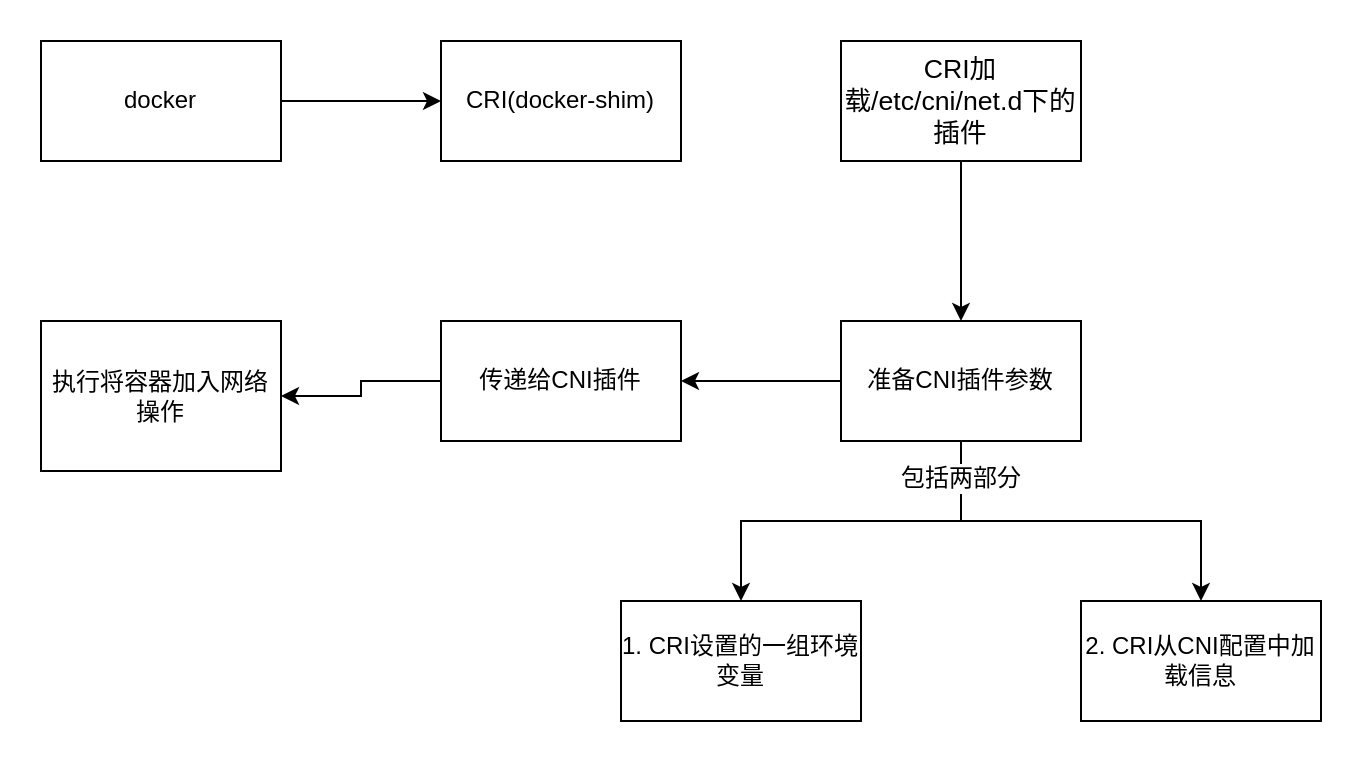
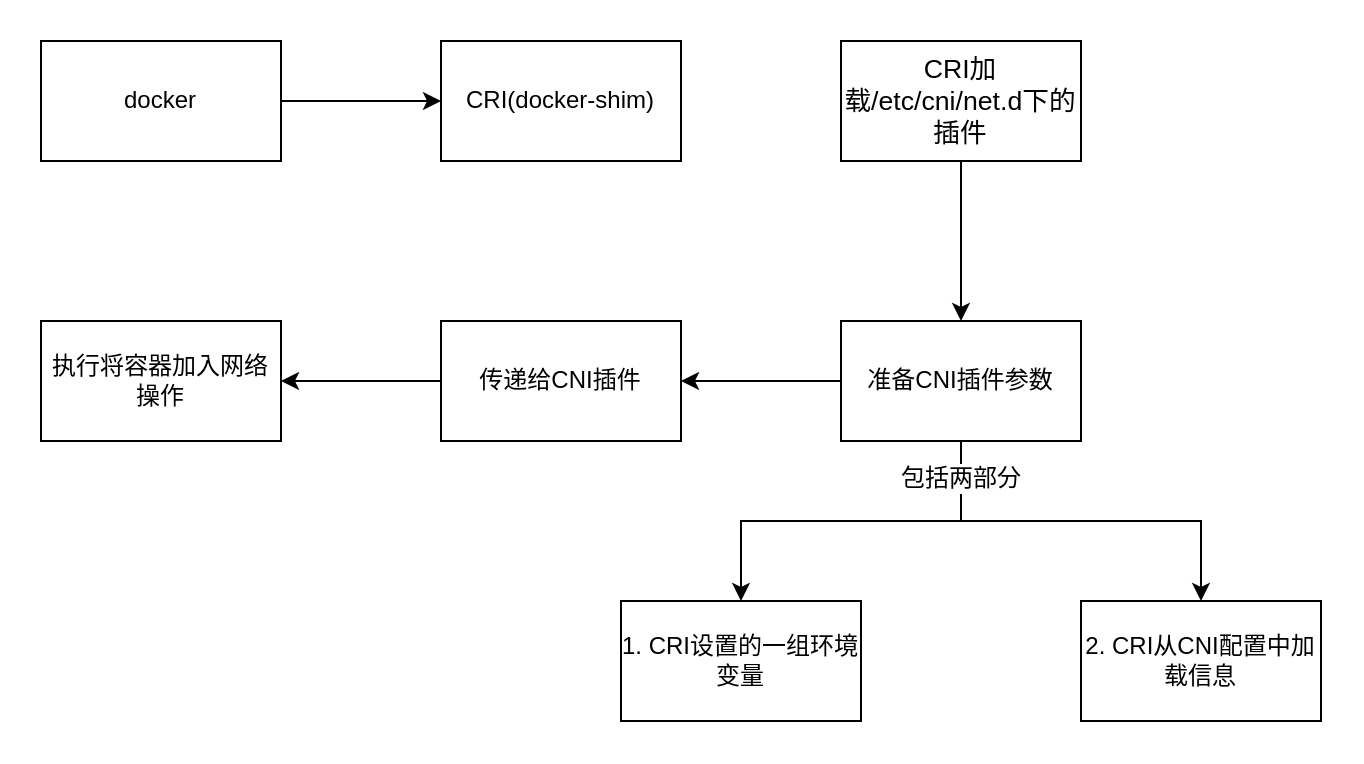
(161, 396) -> (161, 381)
